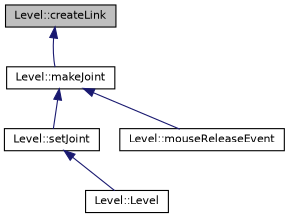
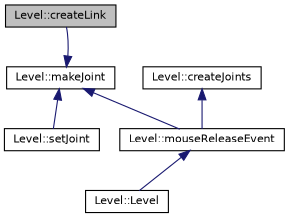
(53, 53) -> (68, 41)
none -> (202, 78)
(94, 174) -> (160, 174)
